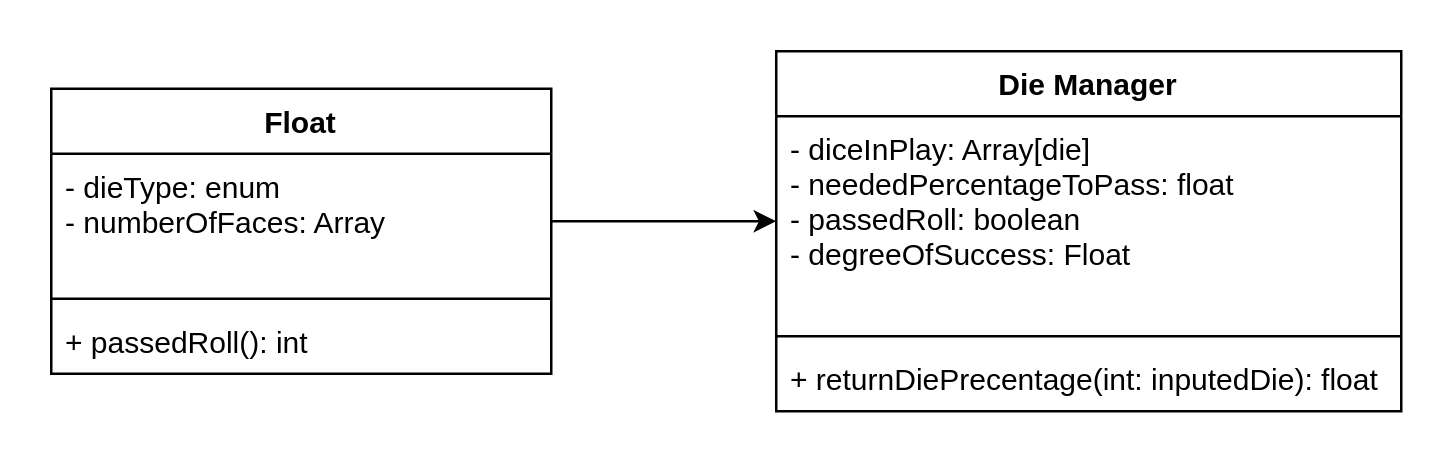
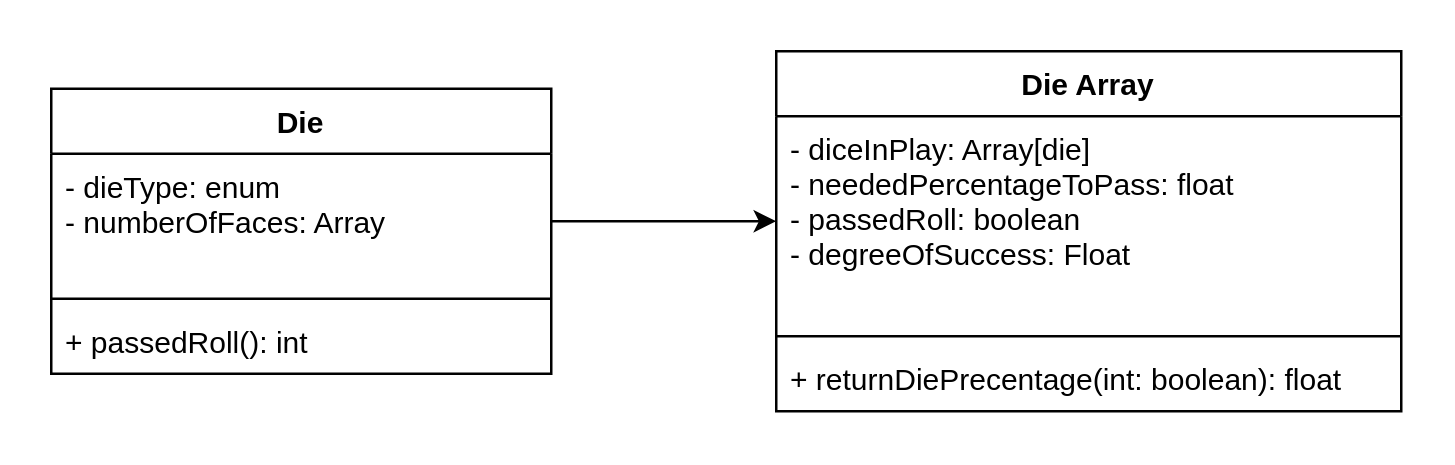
(1088, 85) -> (1088, 85)
(300, 123) -> (300, 123)
(1129, 380) -> (1108, 380)
